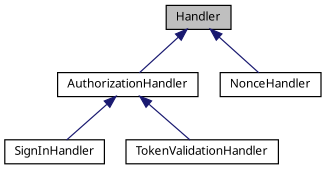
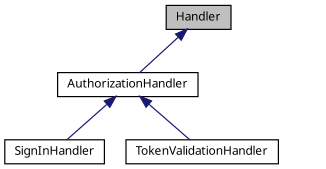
(271, 85) -> none
